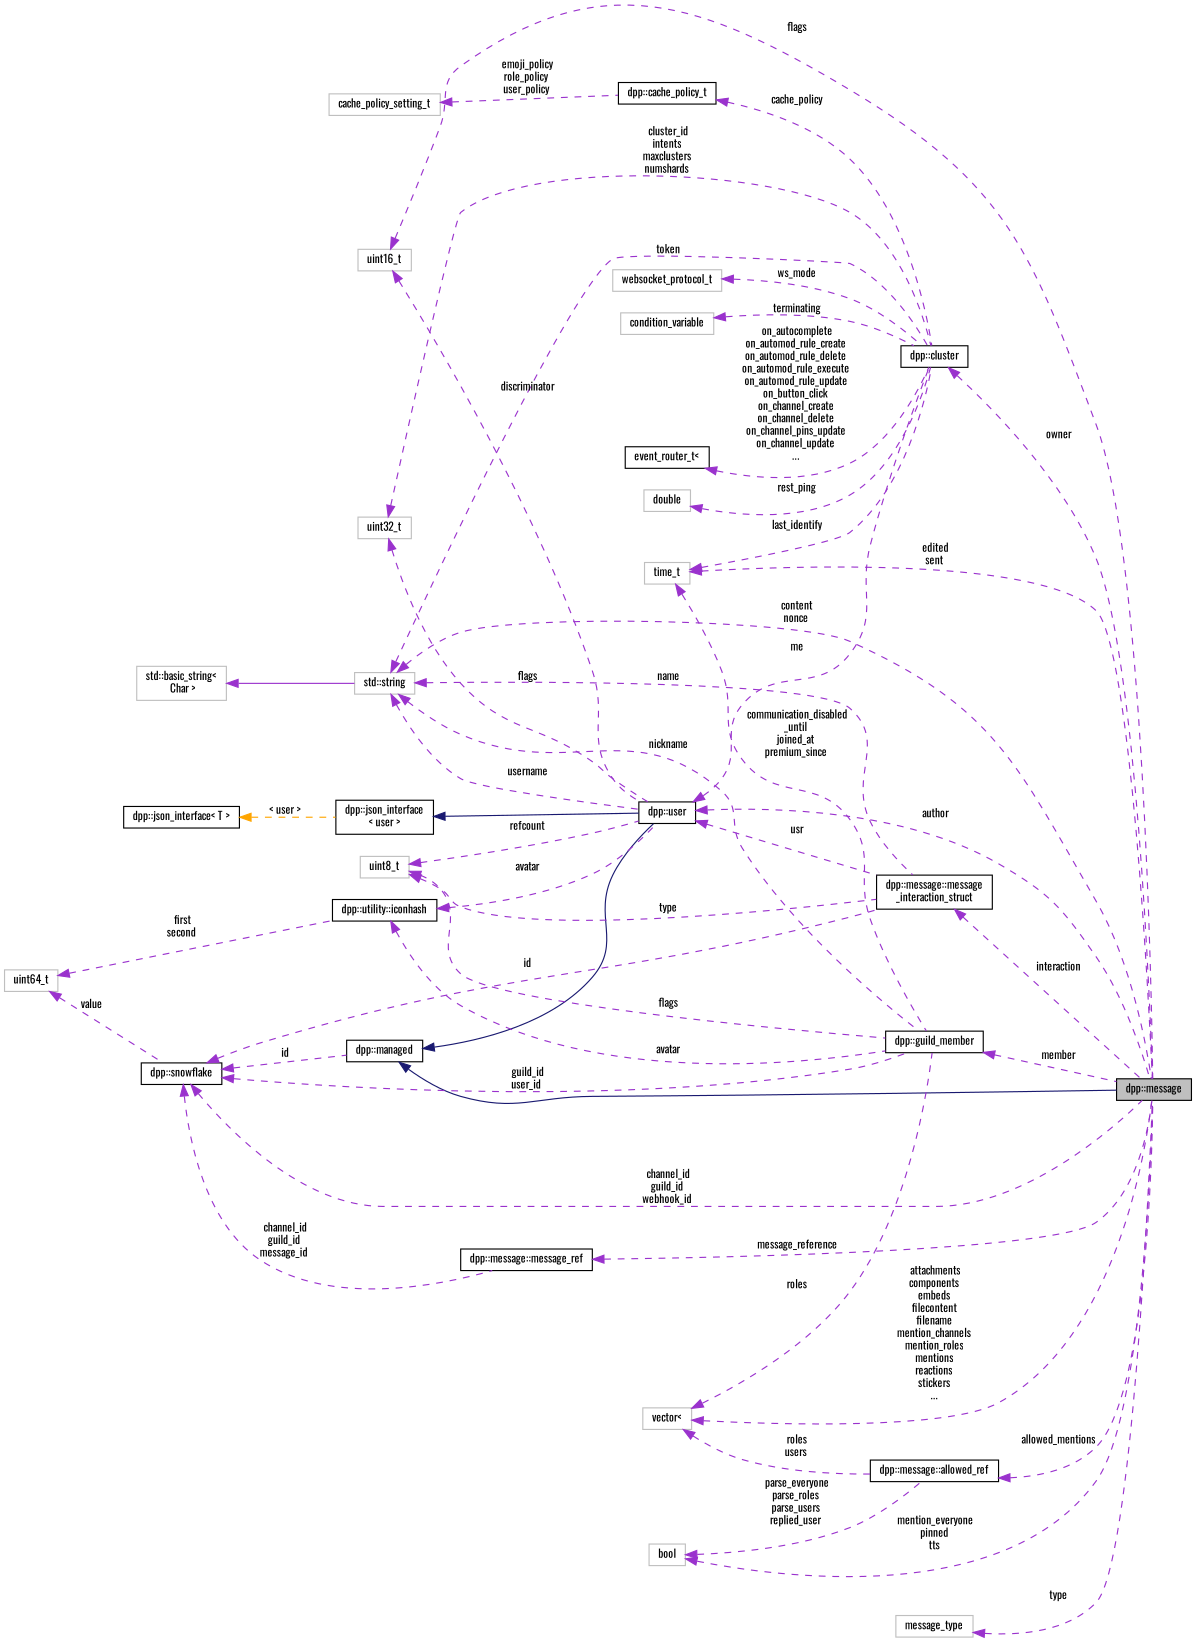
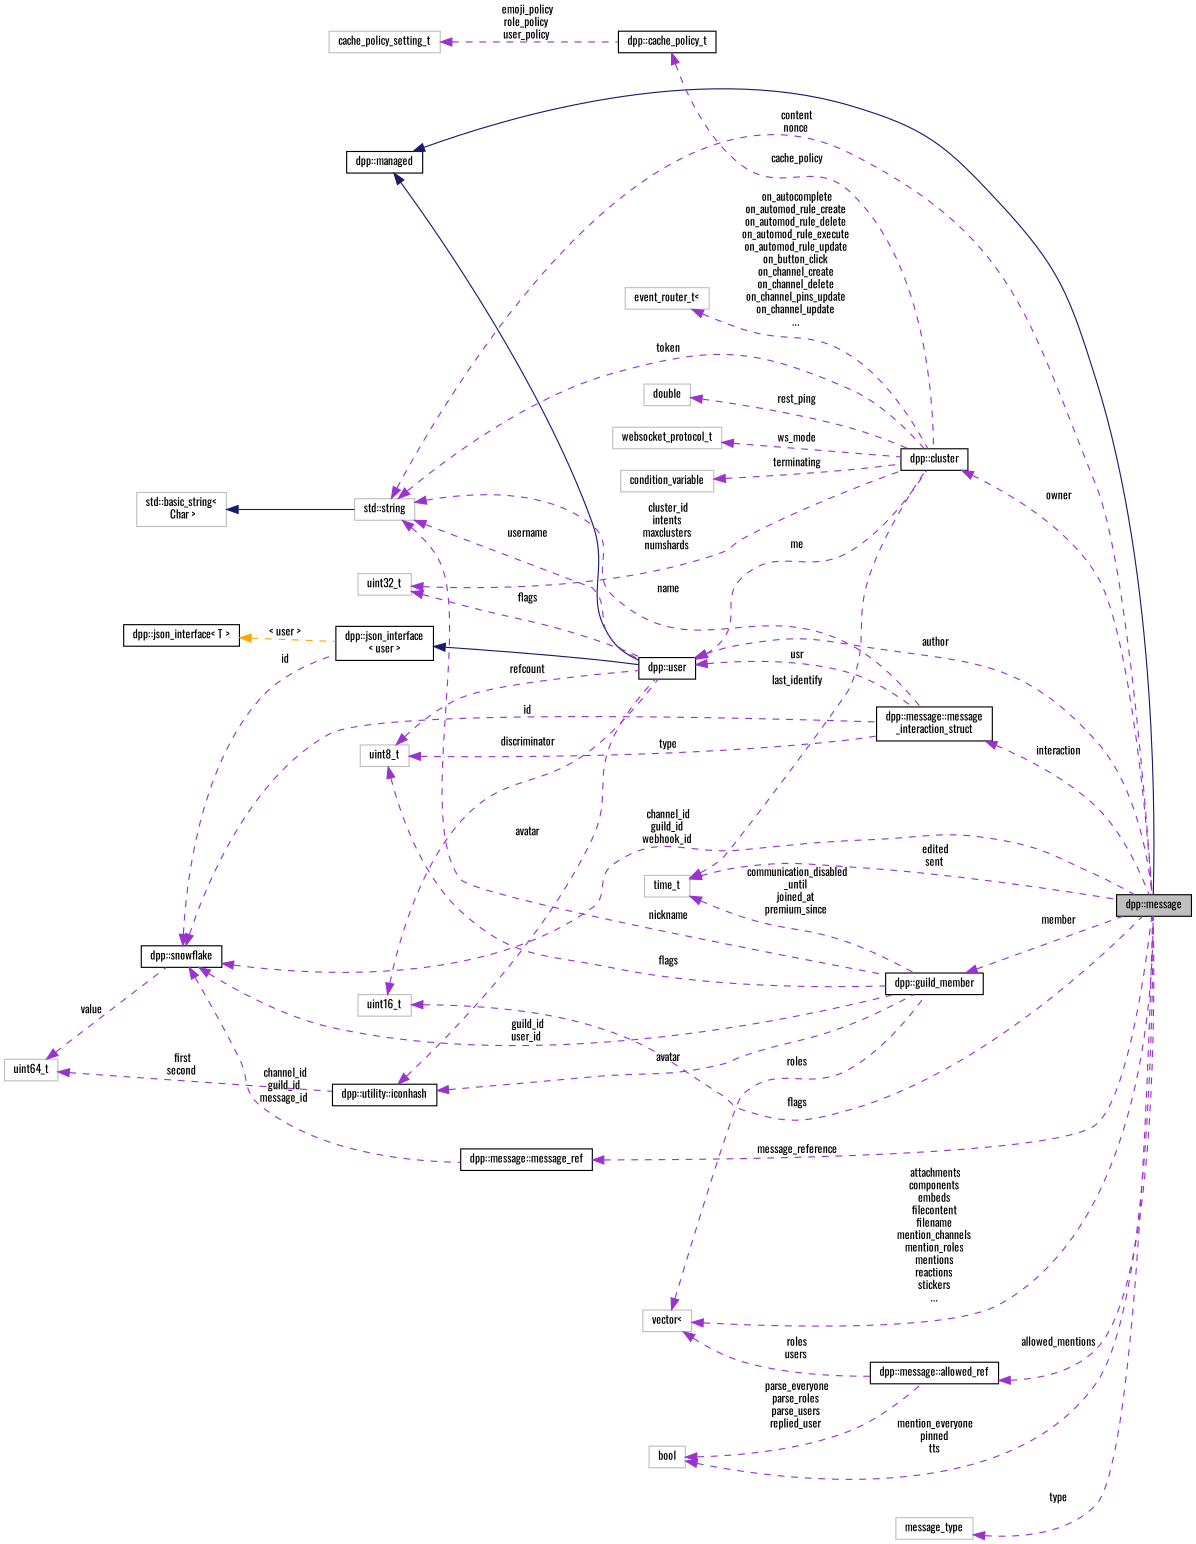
(667, 458) -> (667, 298)
(297, 683) -> (297, 509)
(290, 1062) -> (218, 768)
